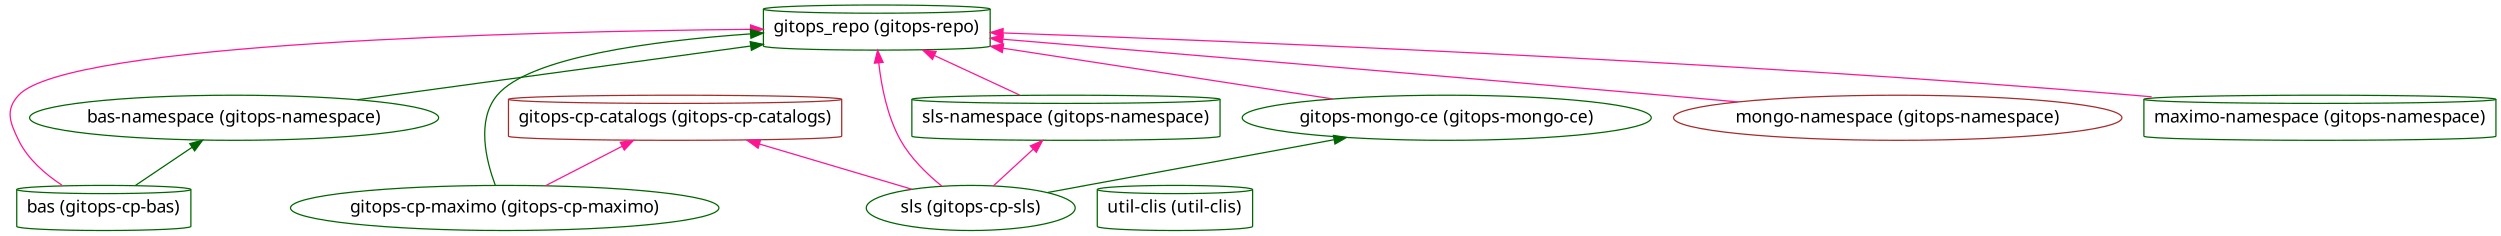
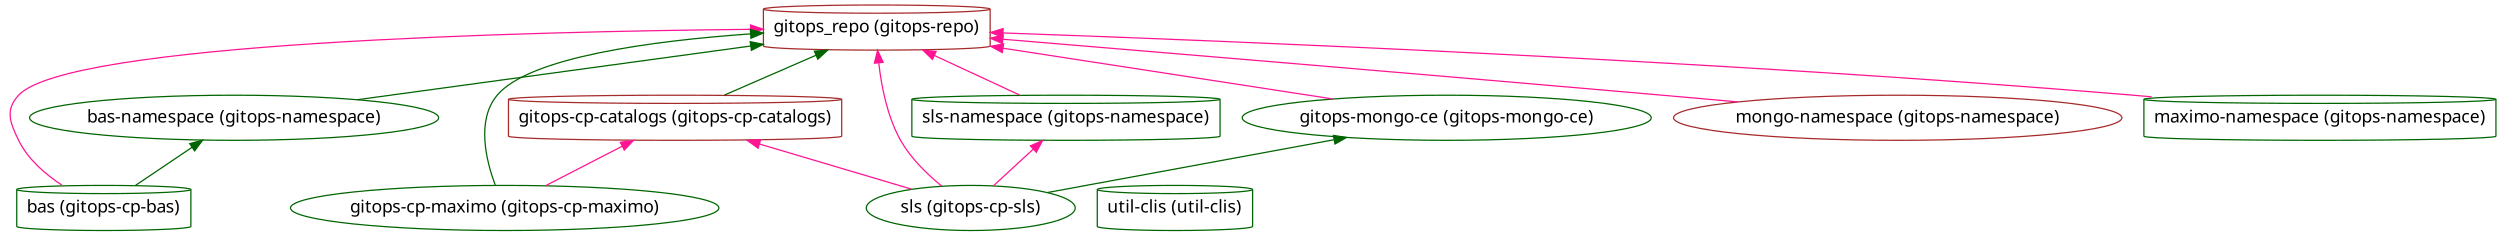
(877, 28) -> (877, 28)
none -> (770, 75)
